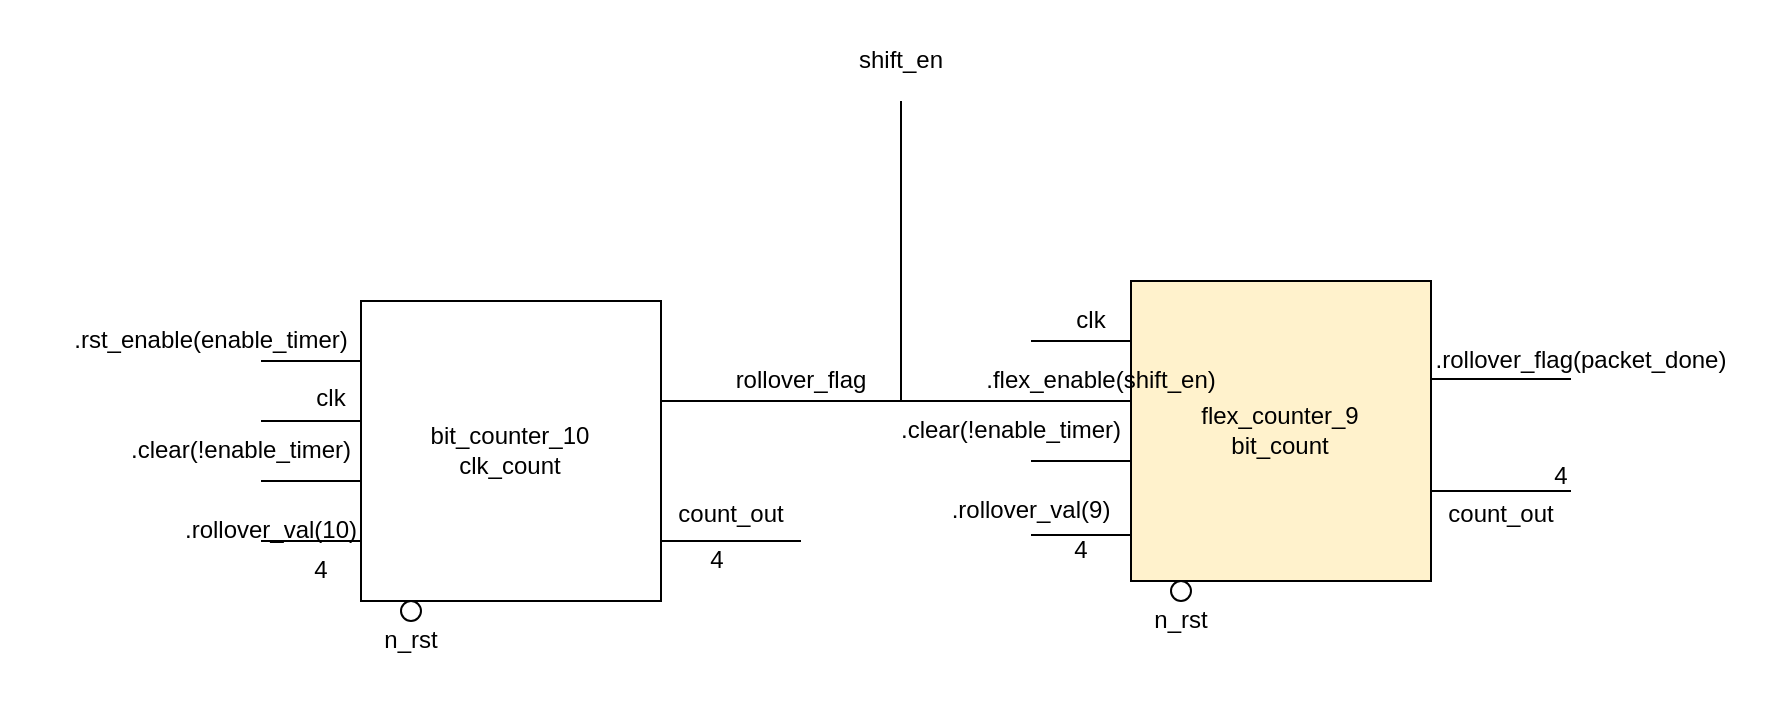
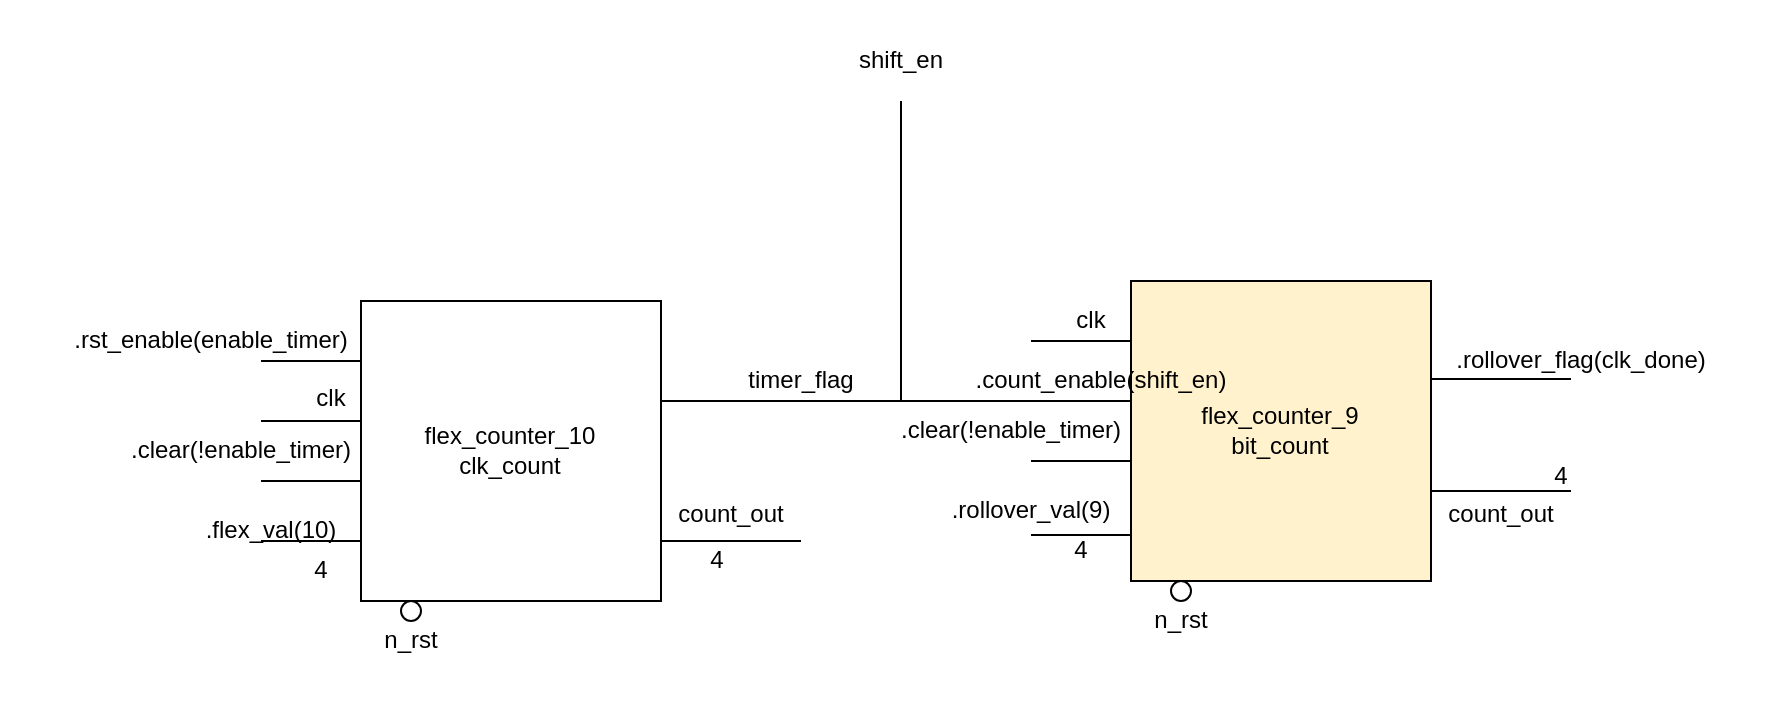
(1582, 361) -> (1582, 361)
(802, 381) -> (802, 381)
(1102, 381) -> (1102, 381)
(511, 451) -> (511, 451)
(272, 531) -> (272, 531)
